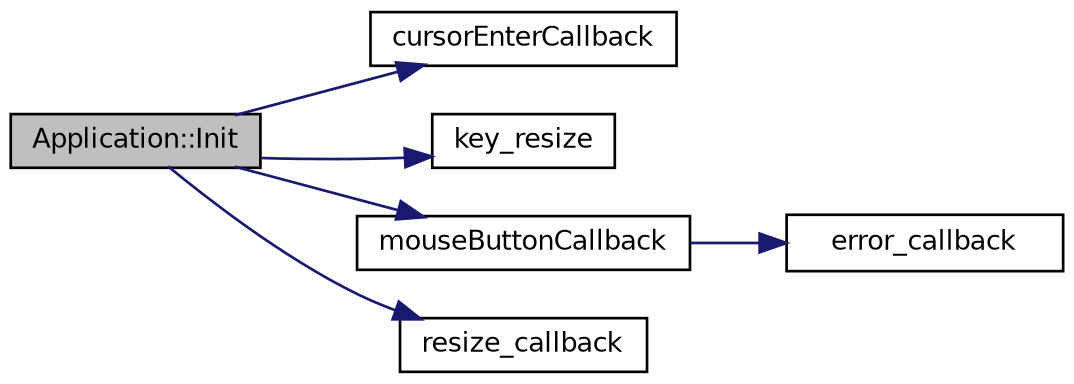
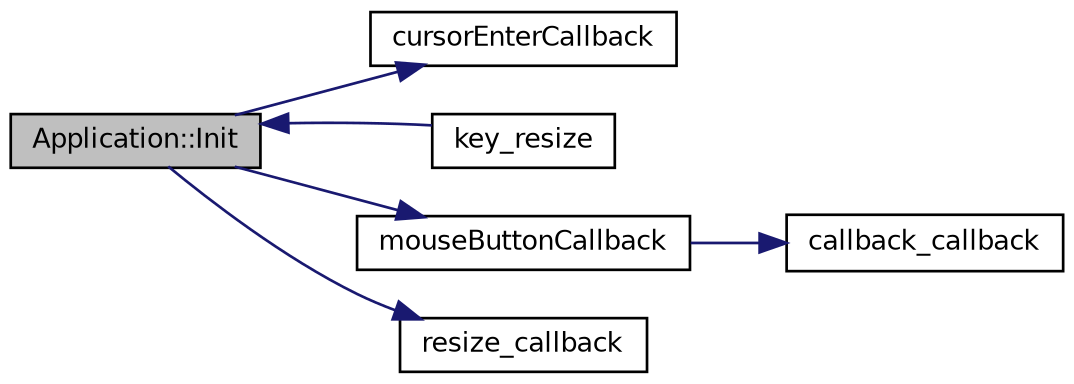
(333, 159) -> (360, 123)
(925, 243) -> (925, 243)
